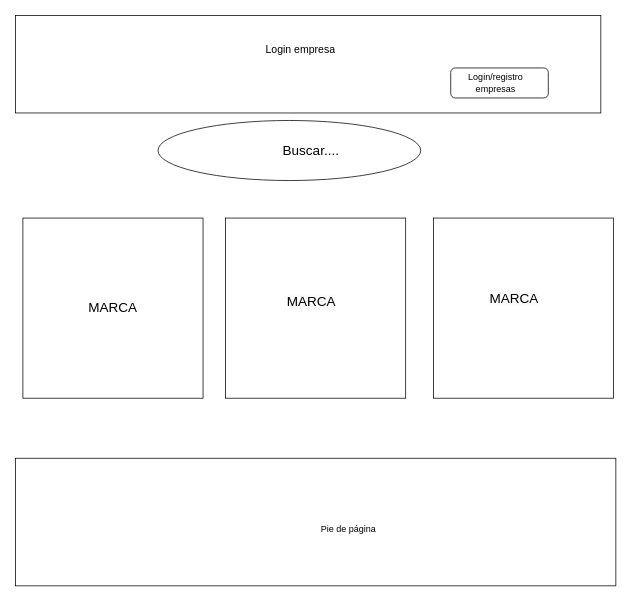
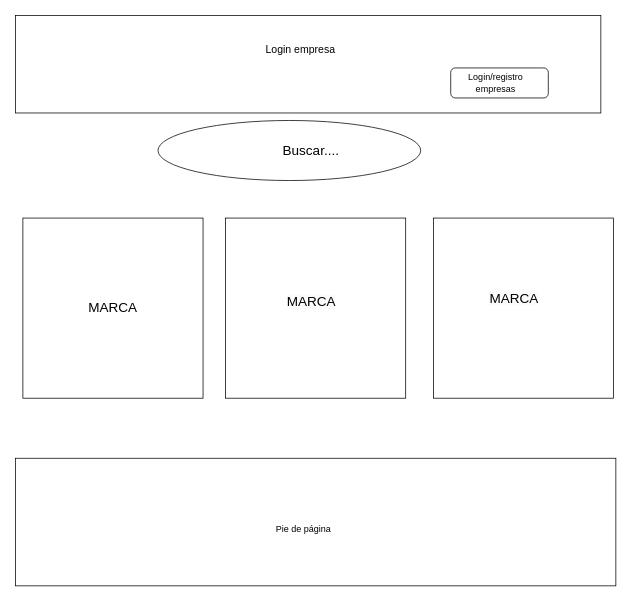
(348, 529) -> (303, 529)
